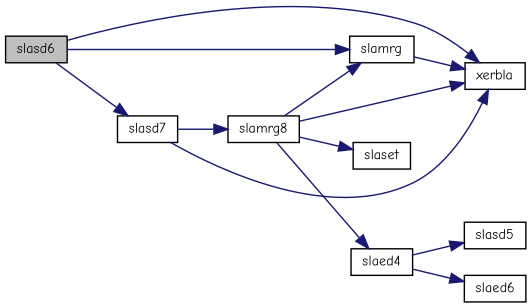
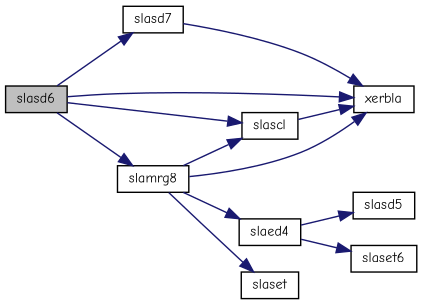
(382, 49) -> (270, 126)
(196, 129) -> (89, 135)
(495, 289) -> (384, 259)
